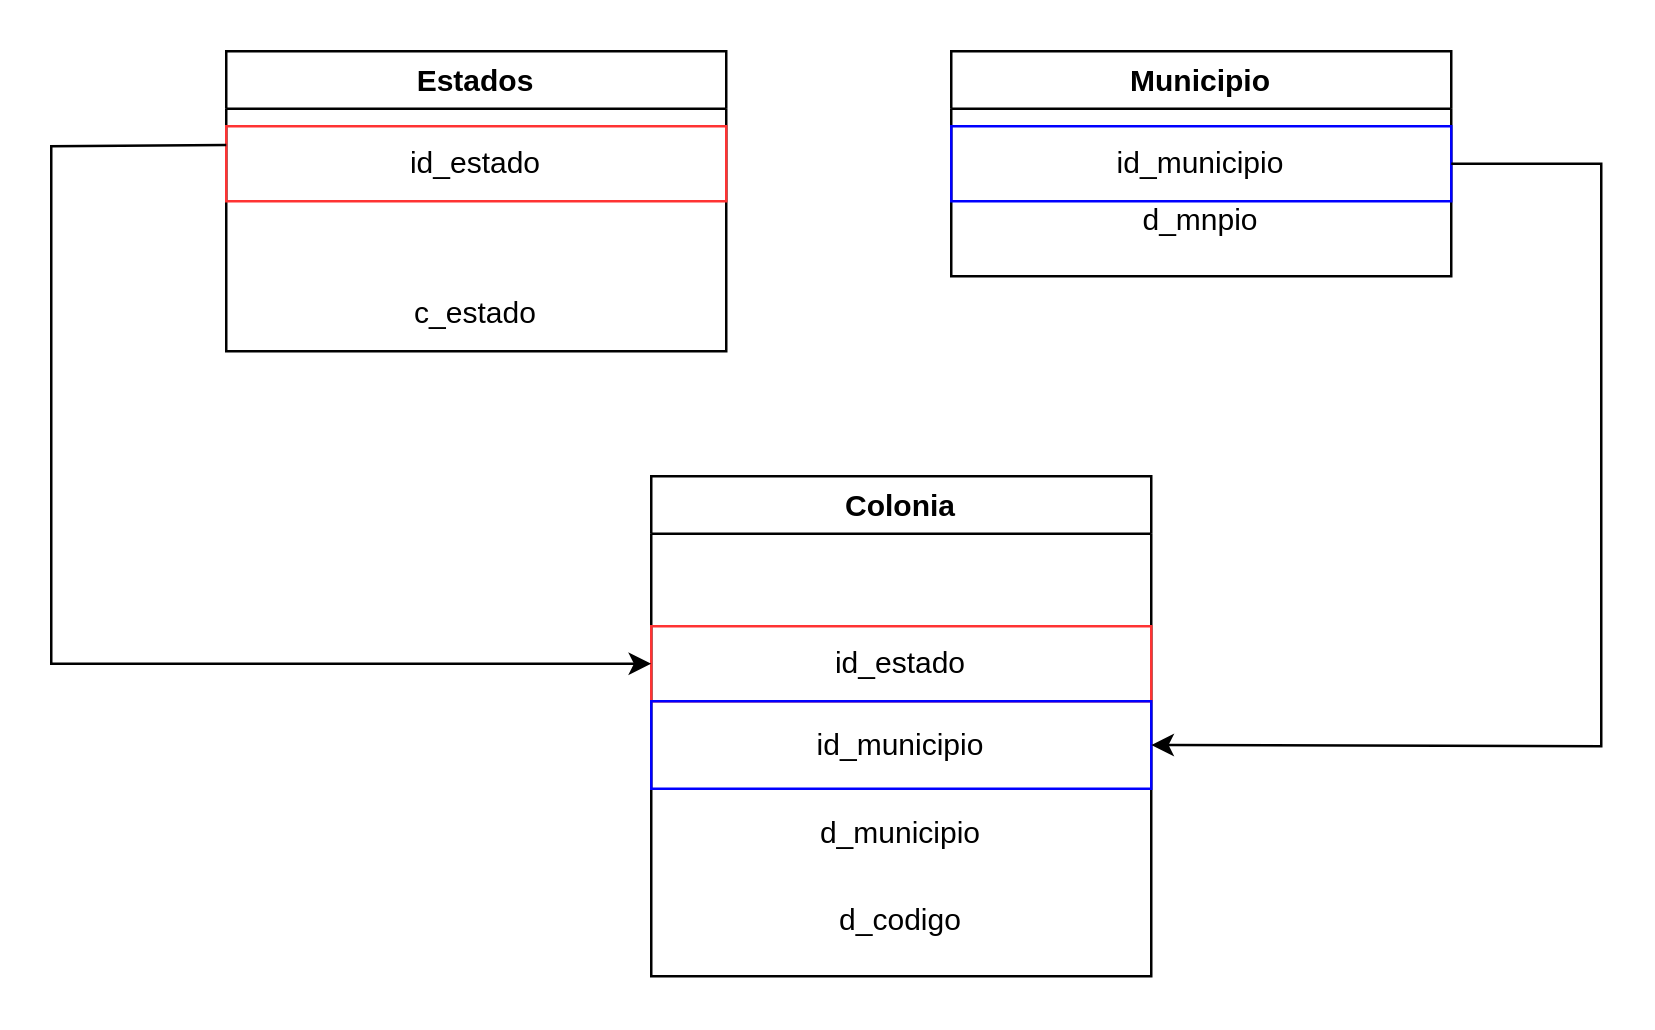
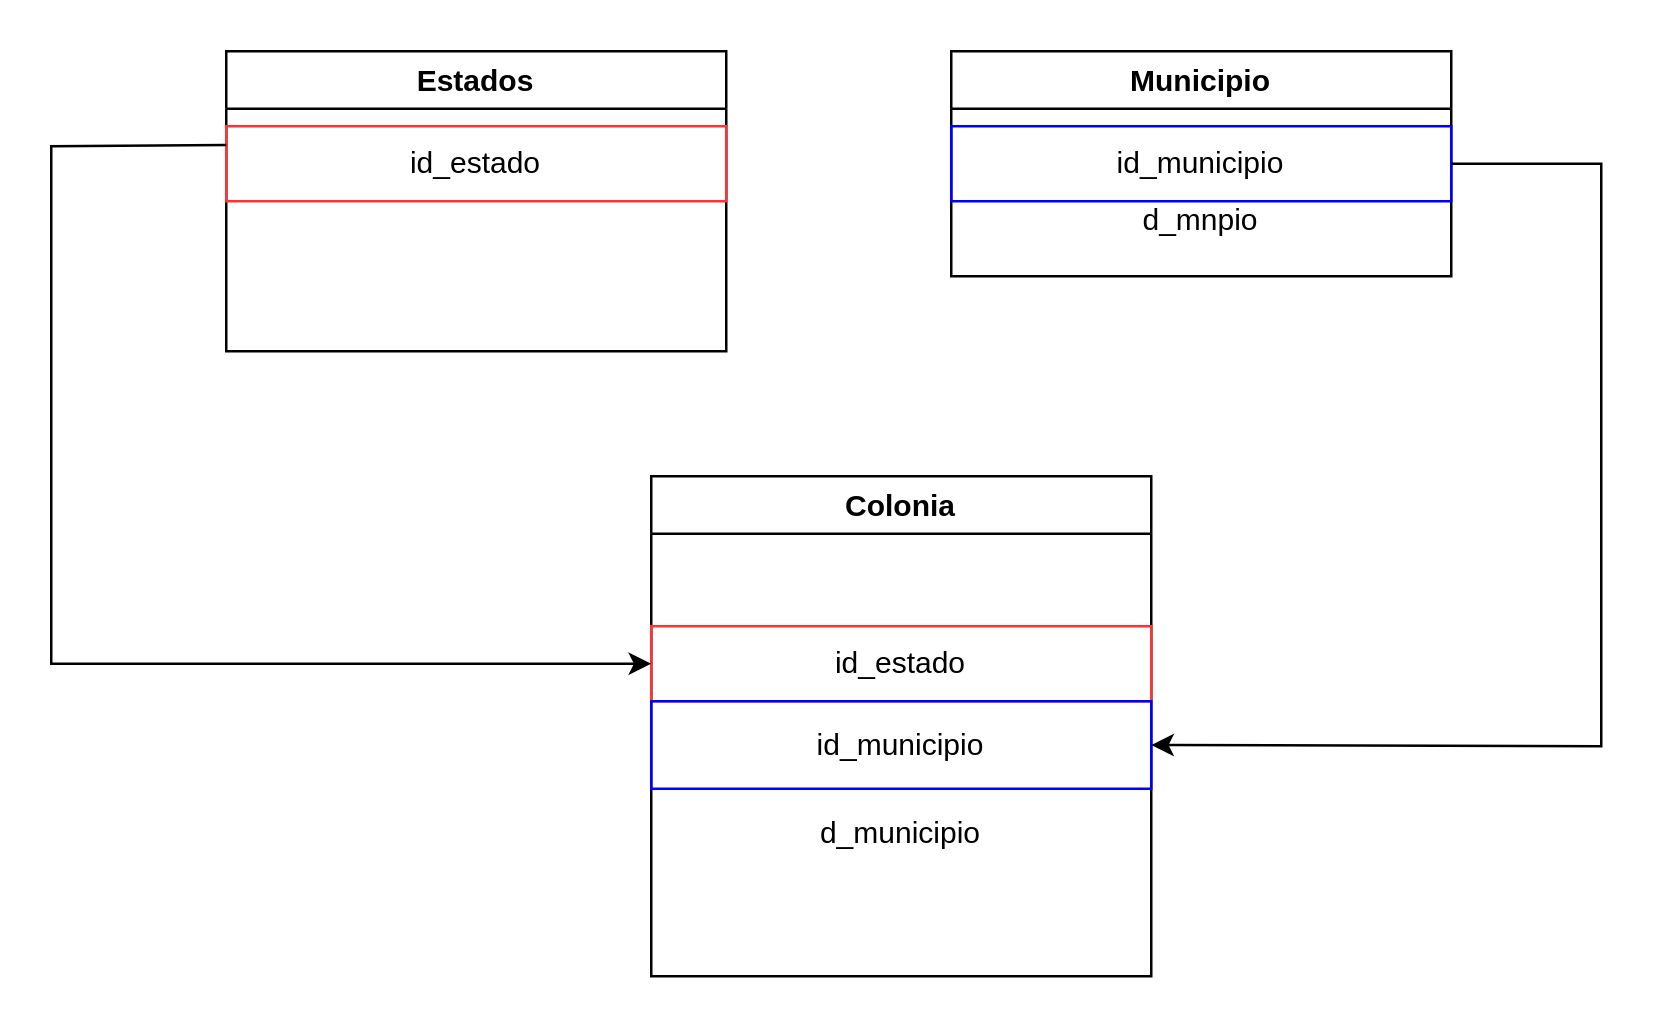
(476, 314) -> none
(901, 920) -> none
